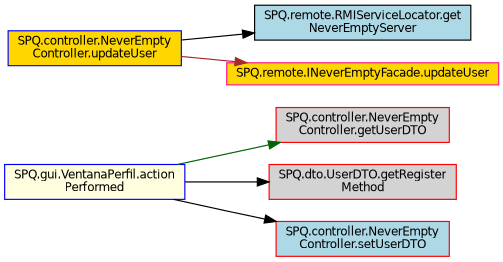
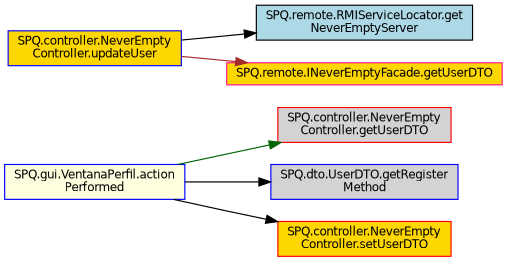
(363, 74) -> (364, 74)
(363, 182) -> (364, 182)
(363, 239) -> (364, 239)
